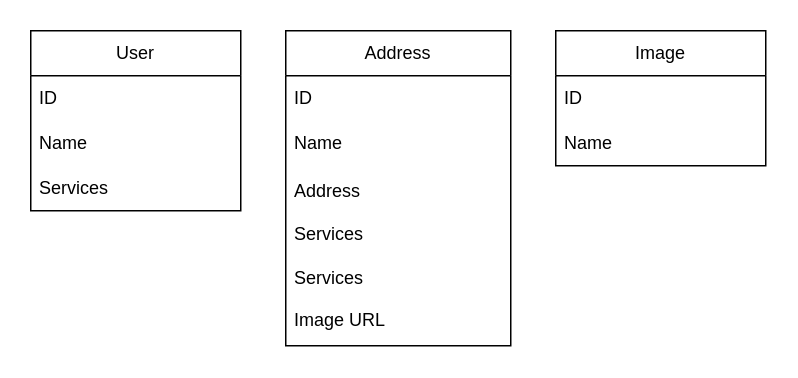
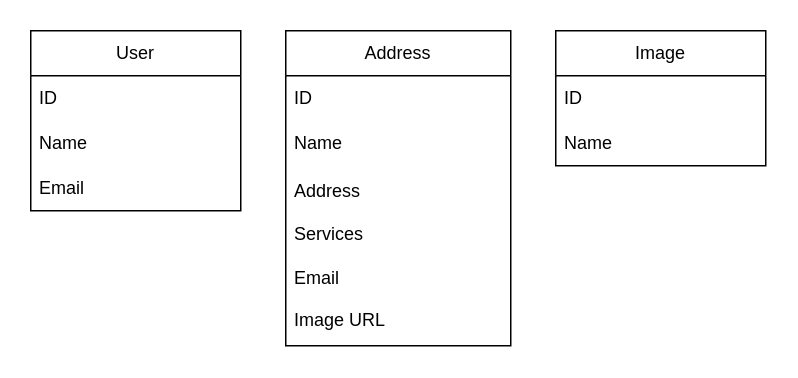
(78, 188) -> (60, 188)
(338, 256) -> (338, 256)
